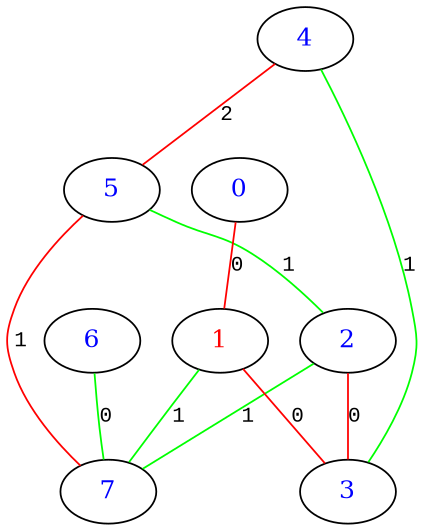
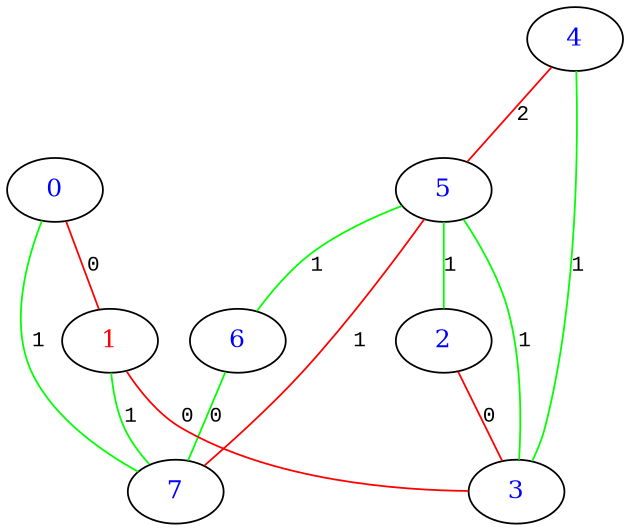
none -> (321, 247)
none -> (513, 334)
(228, 416) -> (30, 369)
